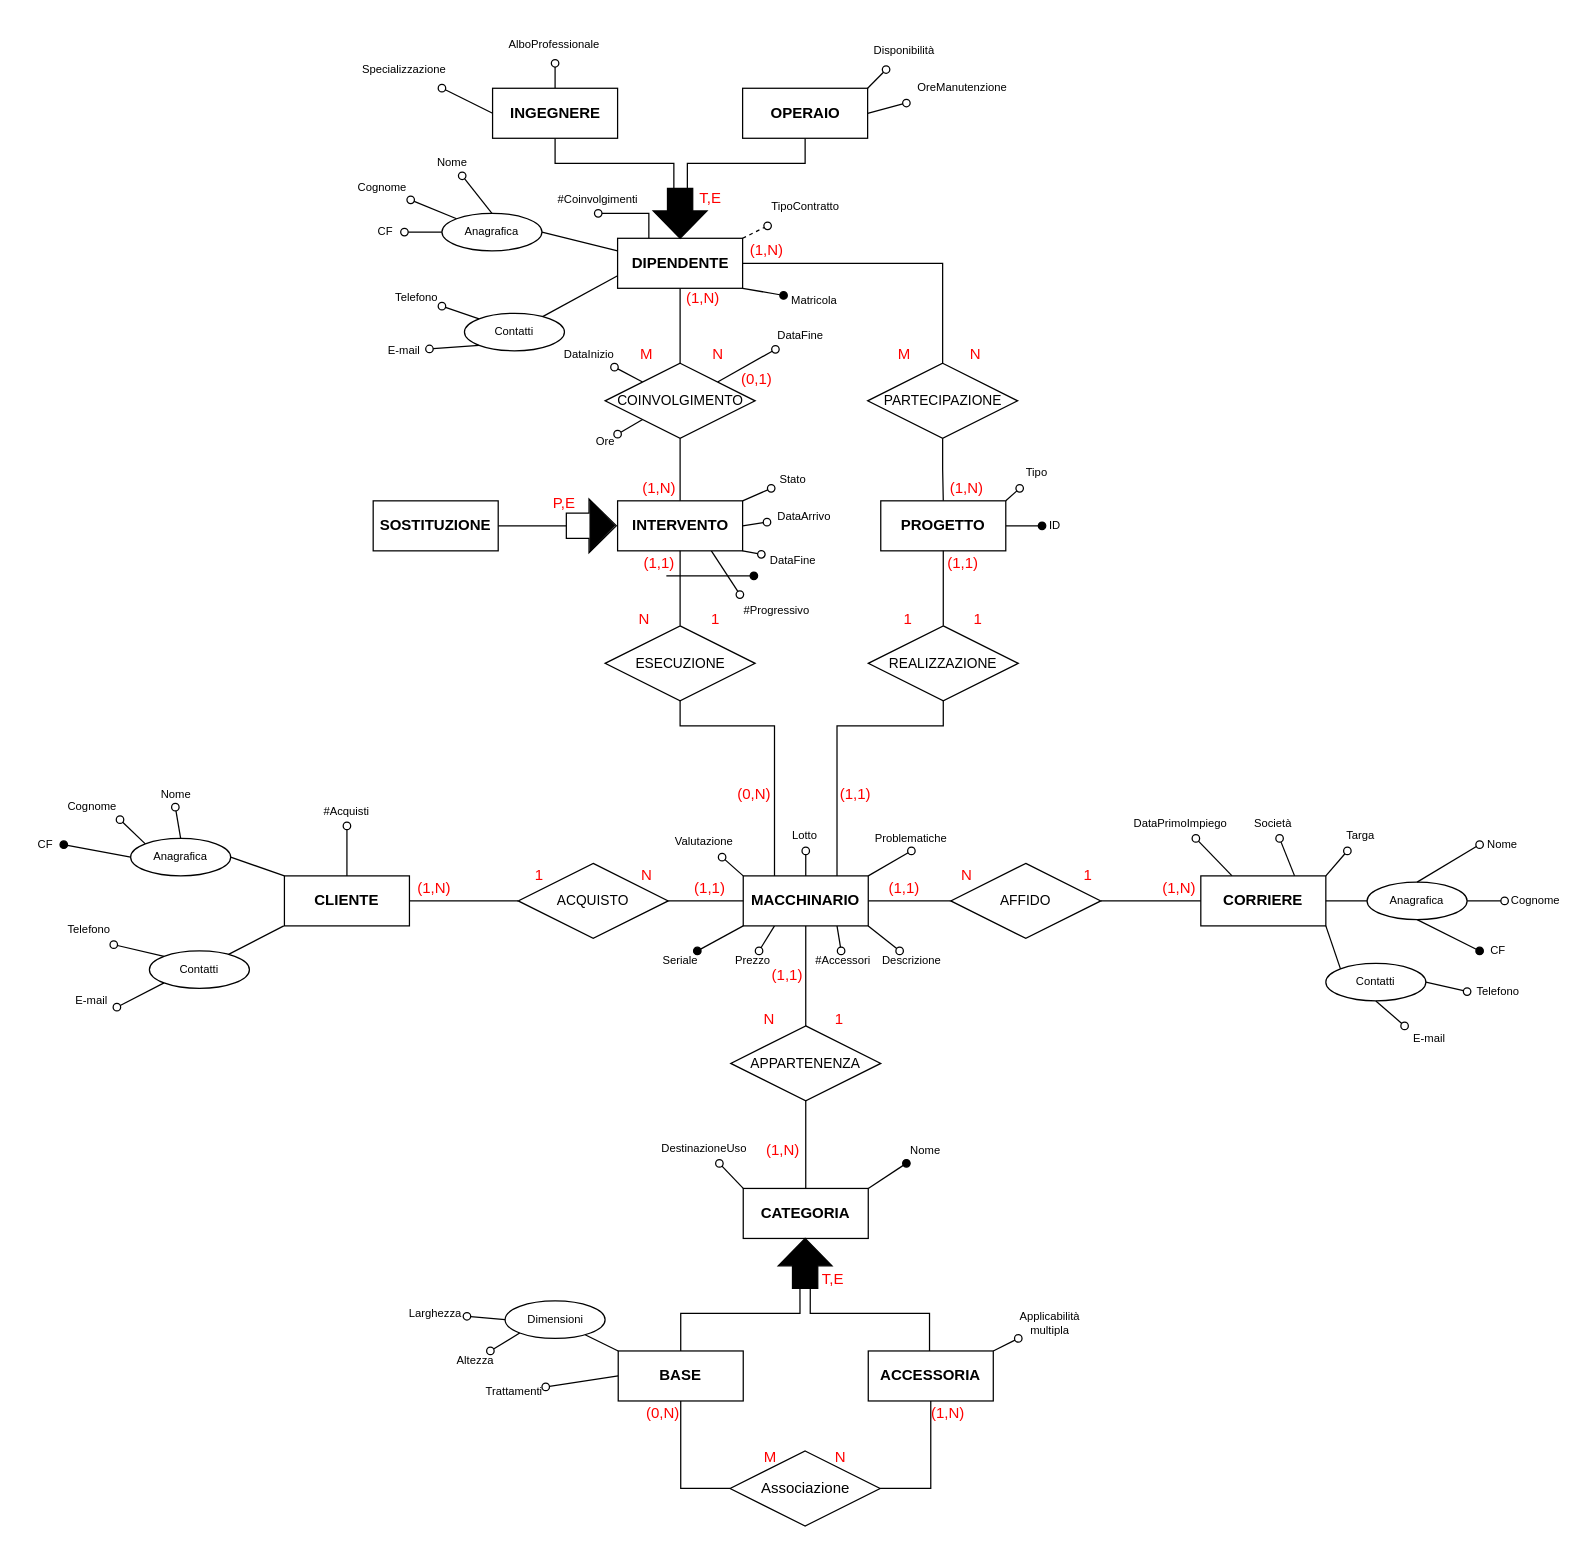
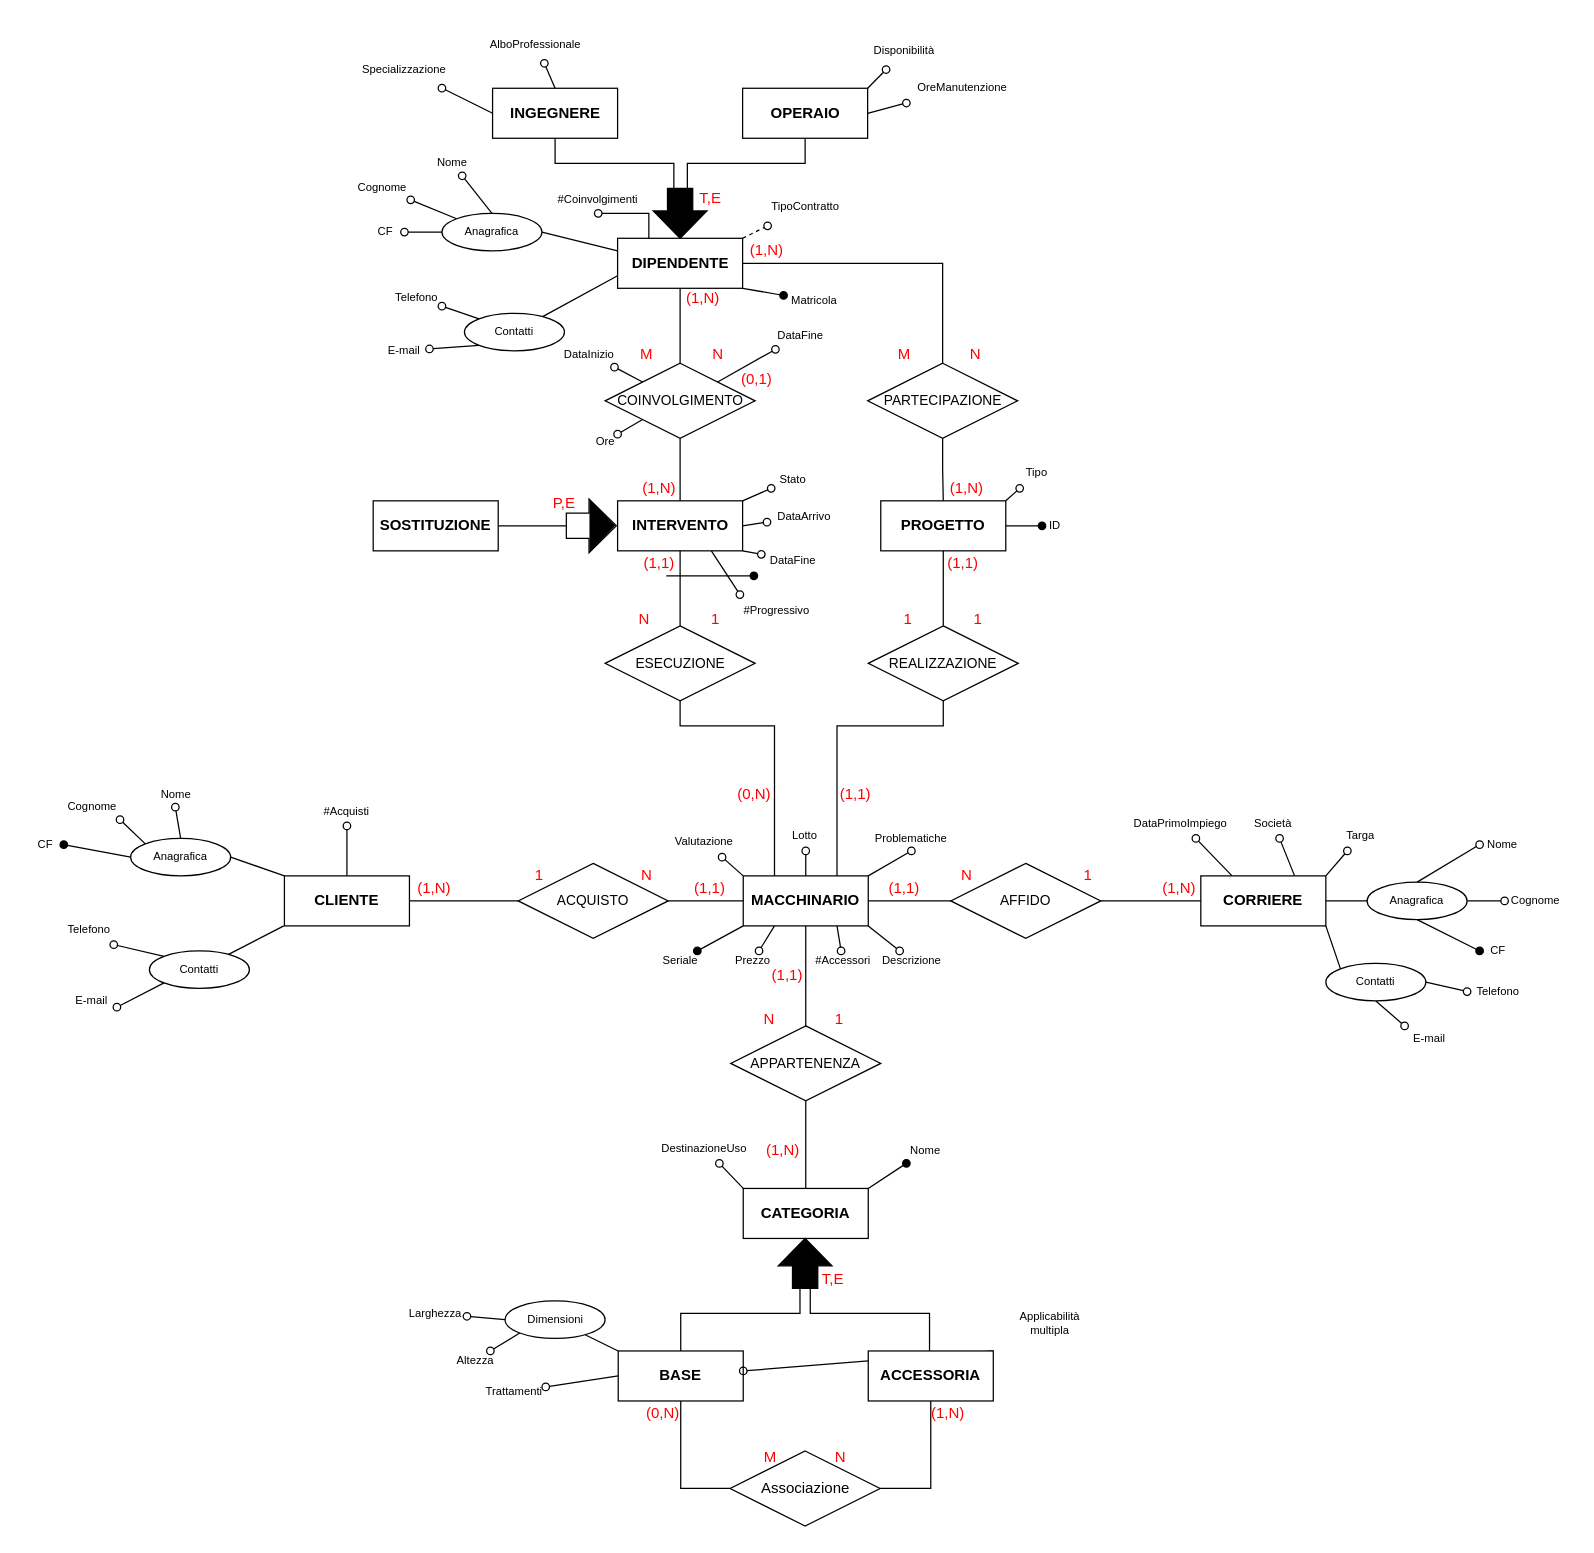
(555, 44) -> (536, 44)
(1004, 1345) -> (808, 1365)
